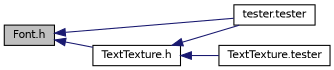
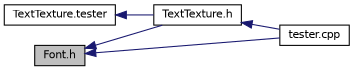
(274, 15) -> (315, 35)
(205, 56) -> (140, 15)
